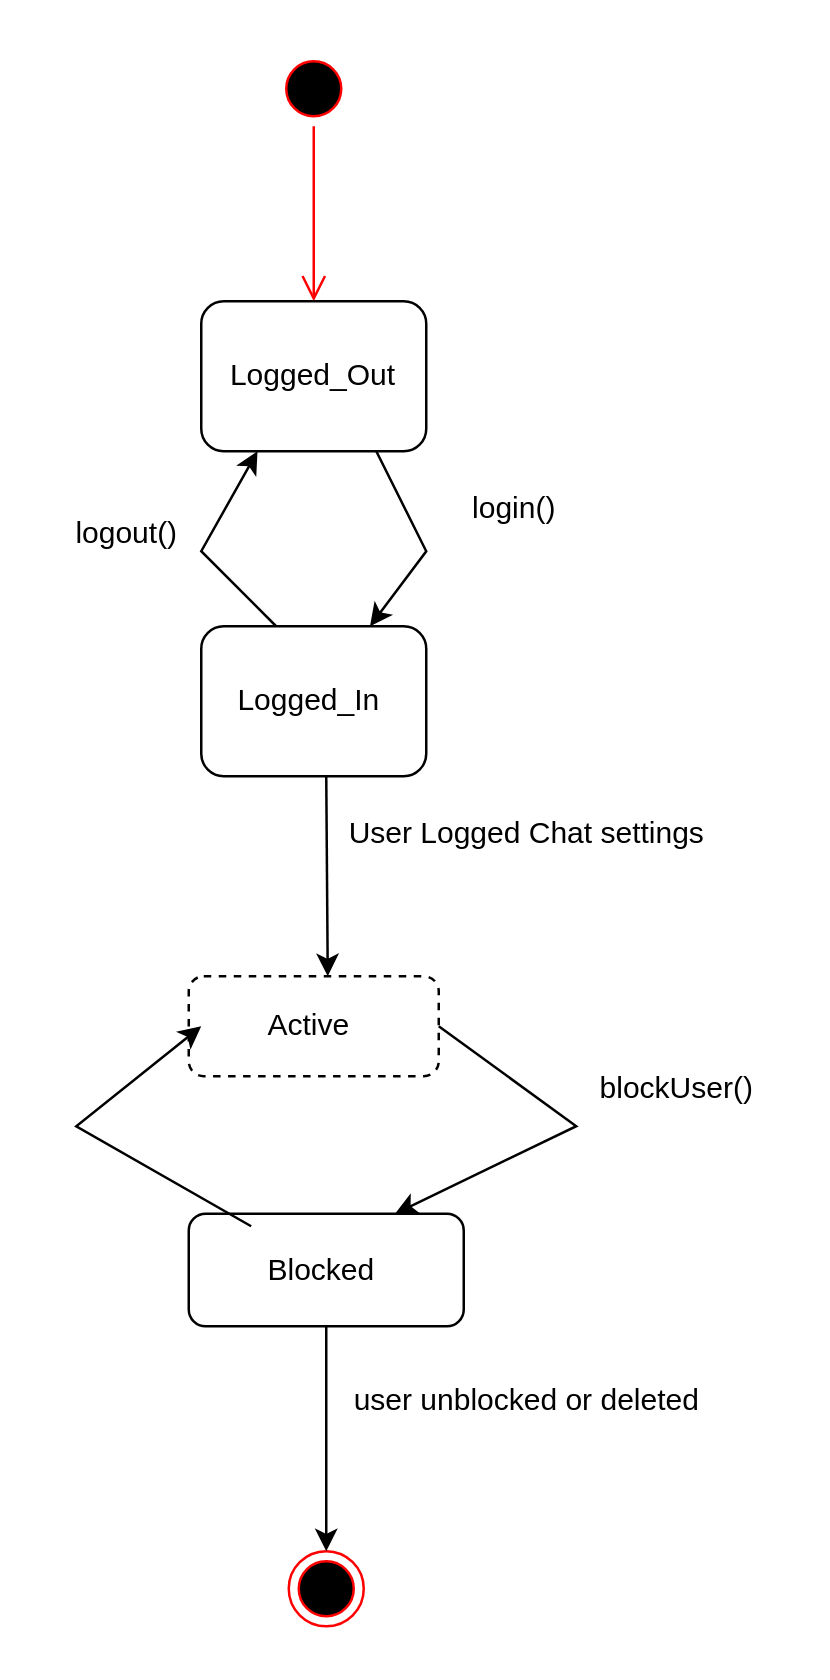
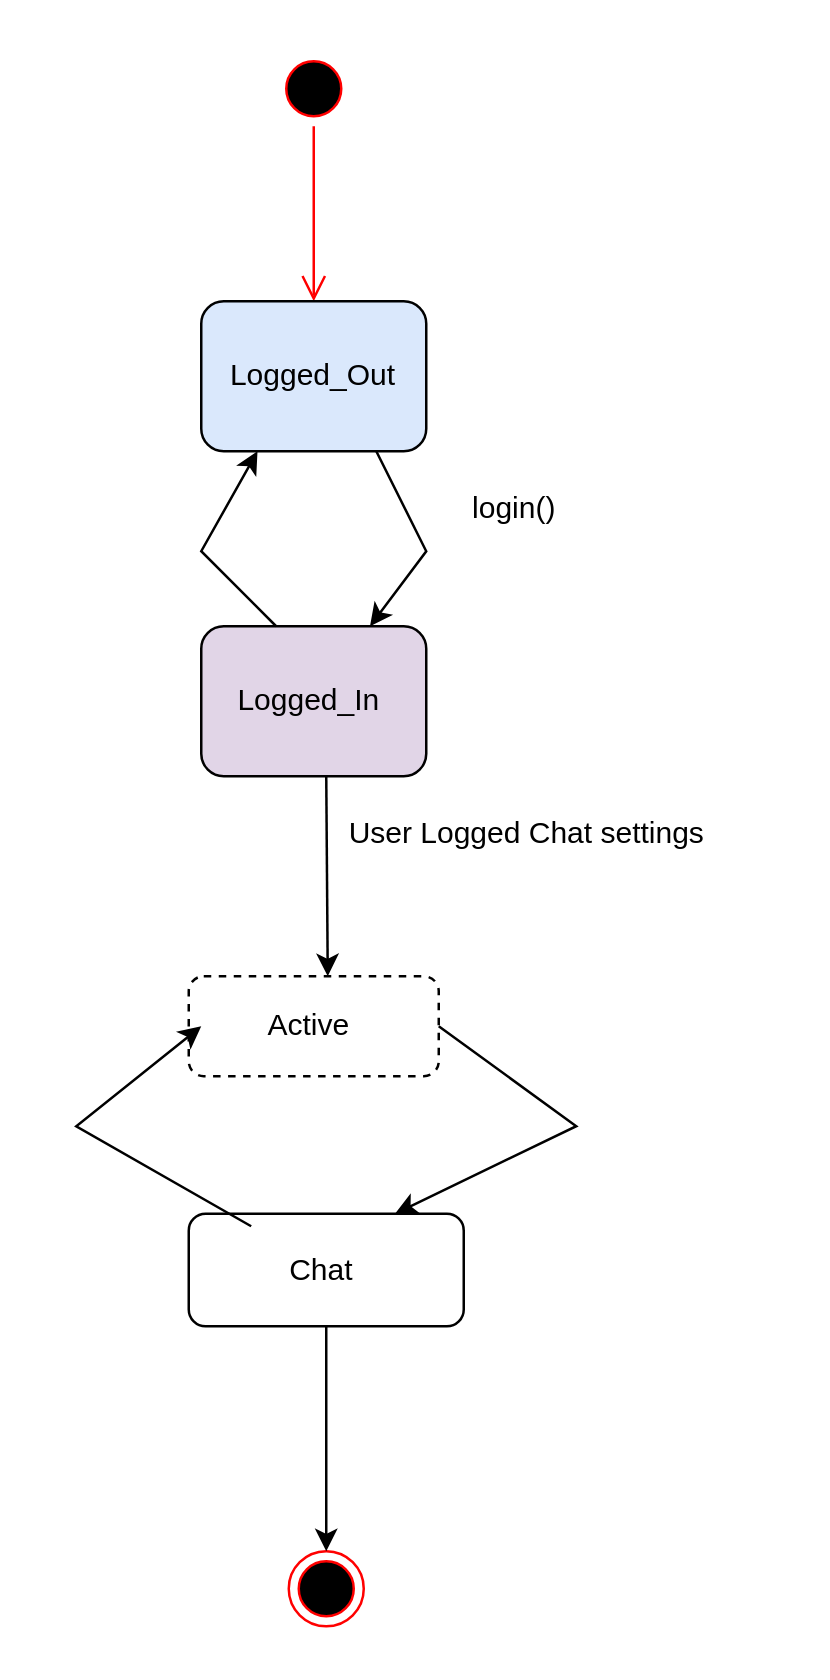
(314, 376) -> (314, 376)
(126, 534) -> none
(314, 701) -> (314, 701)
(676, 1089) -> none
(326, 1271) -> (326, 1271)
(526, 1401) -> none
